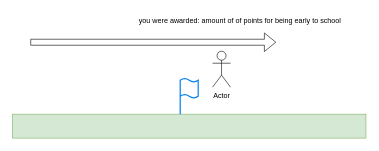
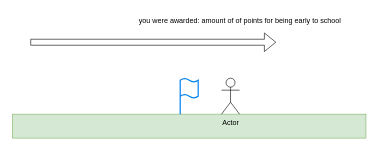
(222, 69) -> (231, 96)
